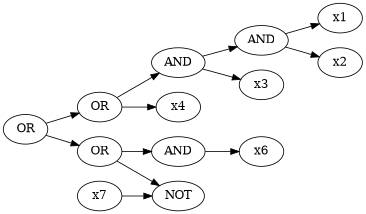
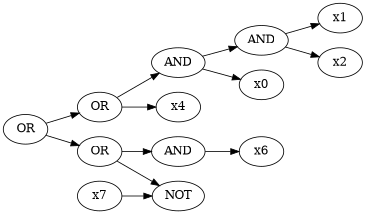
(261, 85) -> (261, 85)
